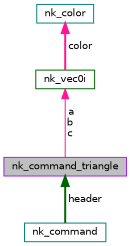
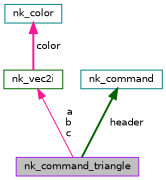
(65, 79) -> (33, 79)
(65, 205) -> (97, 128)
